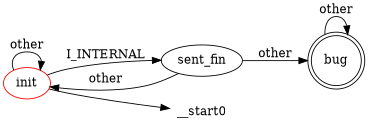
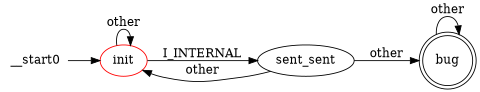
(202, 61) -> (306, 61)
(105, 100) -> (80, 61)
